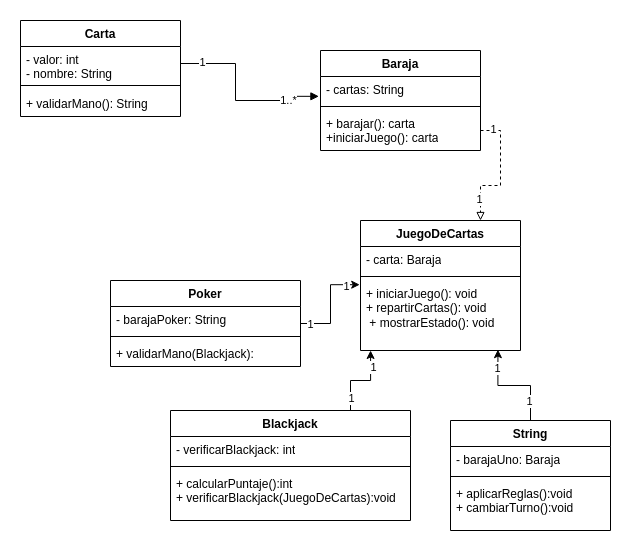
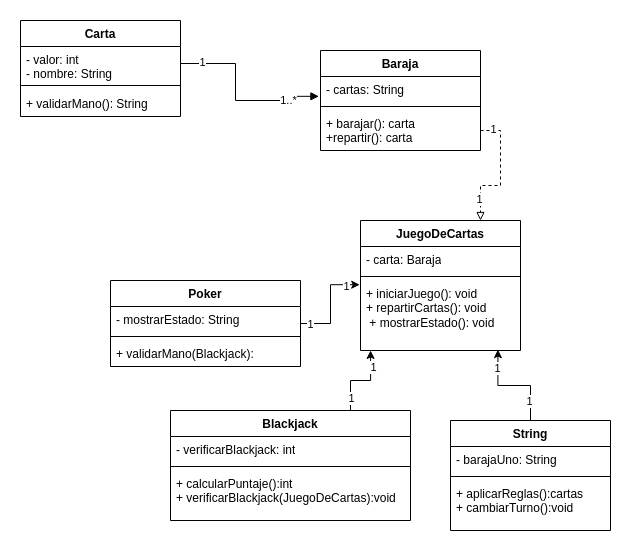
(393, 132) -> (382, 132)
(181, 321) -> (188, 321)
(516, 461) -> (514, 461)
(521, 502) -> (529, 502)
